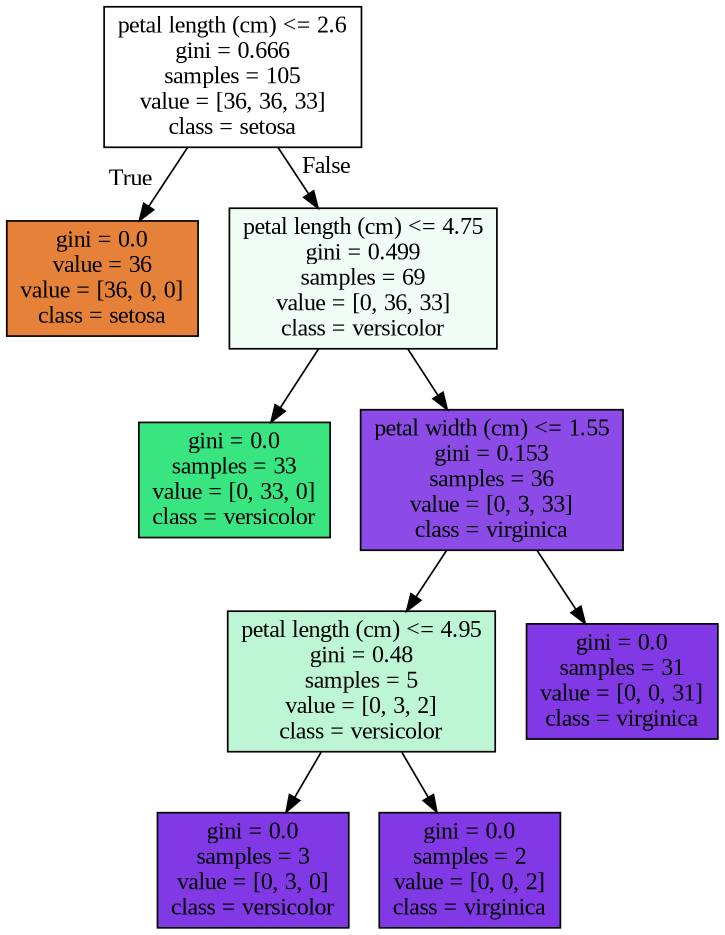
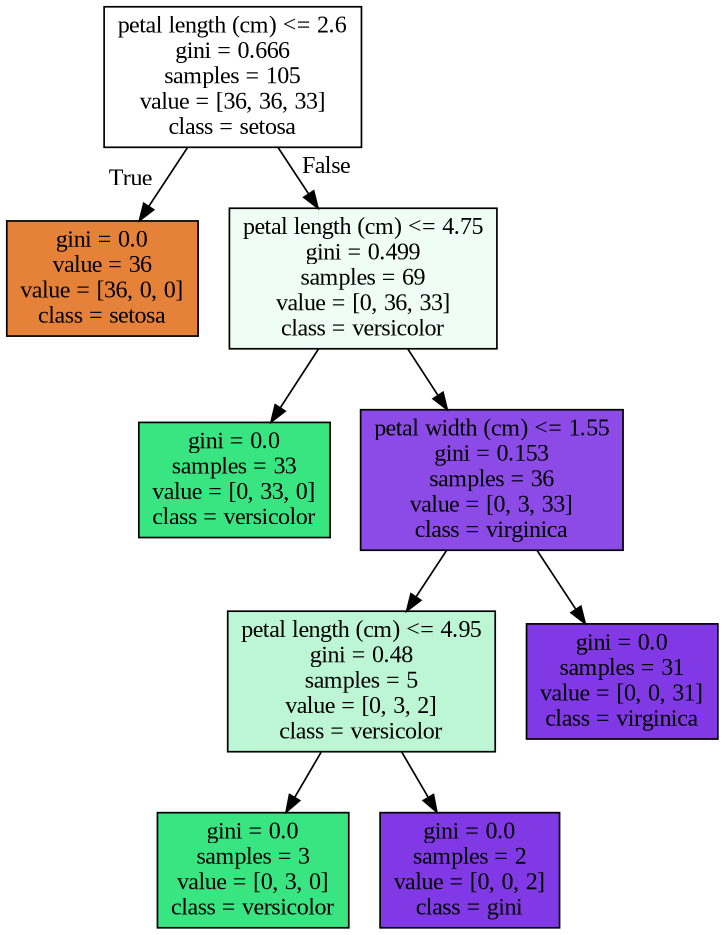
(253, 870) -> (253, 870)
(470, 870) -> (470, 870)
